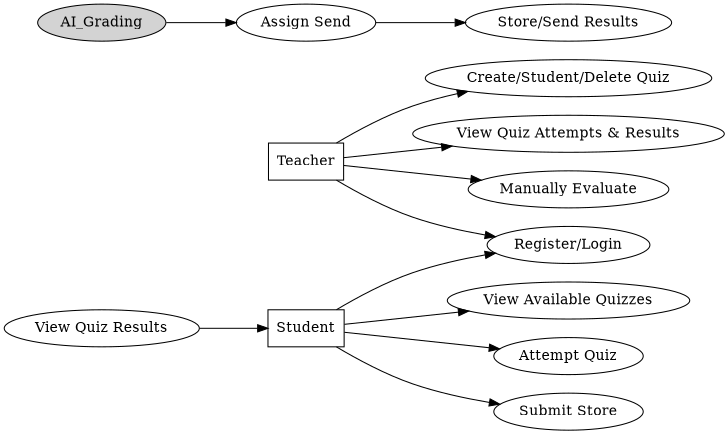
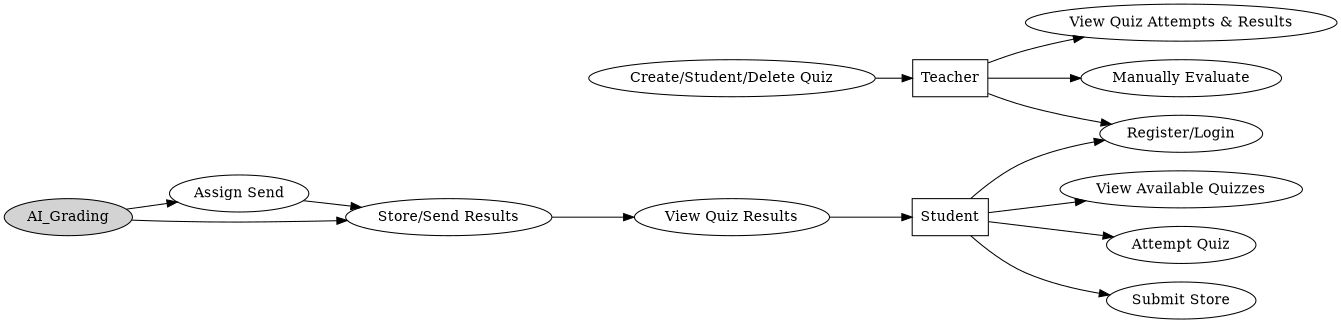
(395, 113) -> (889, 78)
none -> (588, 217)
none -> (234, 222)
